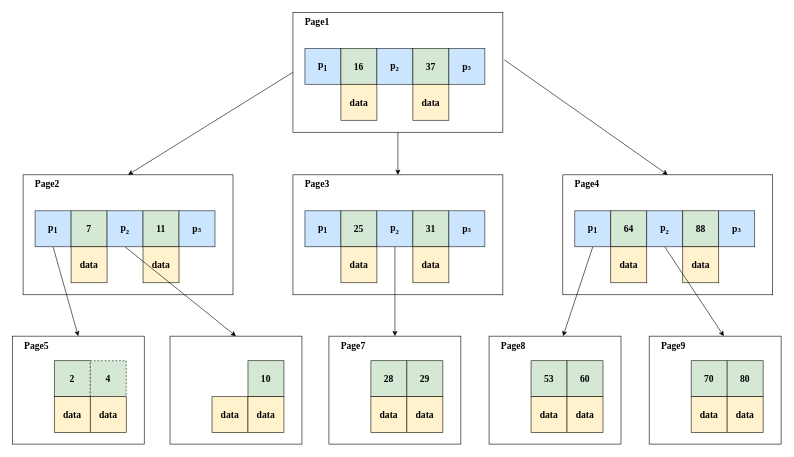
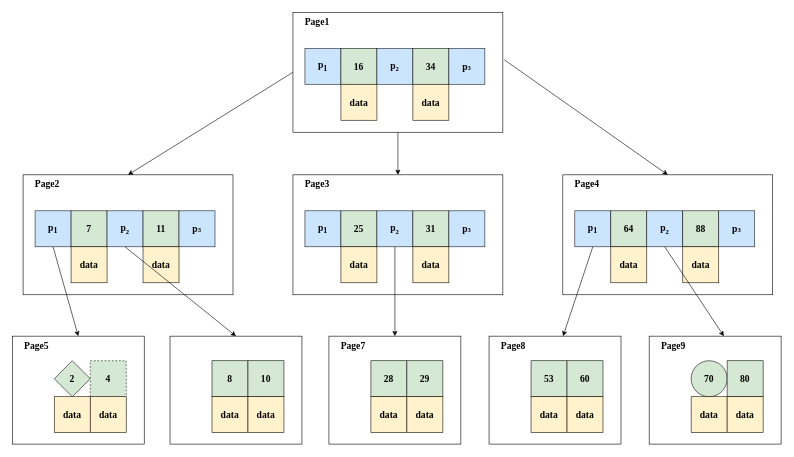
(431, 66) -> (431, 66)
(72, 379) -> (72, 379)
none -> (230, 379)
(710, 379) -> (710, 379)
